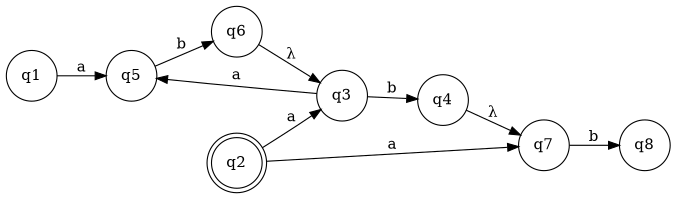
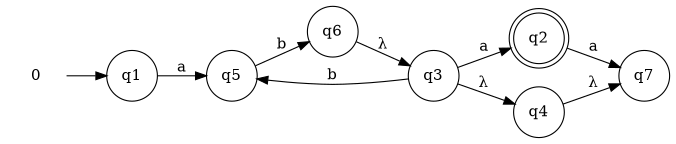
(237, 75) -> (333, 75)
none -> (36, 76)
(393, 89) -> (484, 83)
(287, 132) -> (479, 60)
(645, 145) -> none
